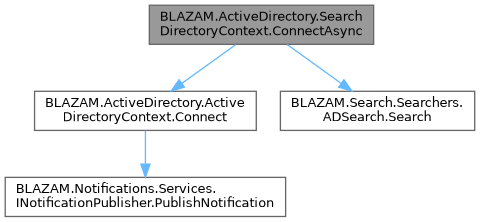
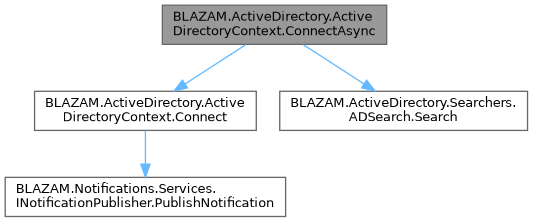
(261, 25) -> (275, 25)
(378, 111) -> (404, 111)
